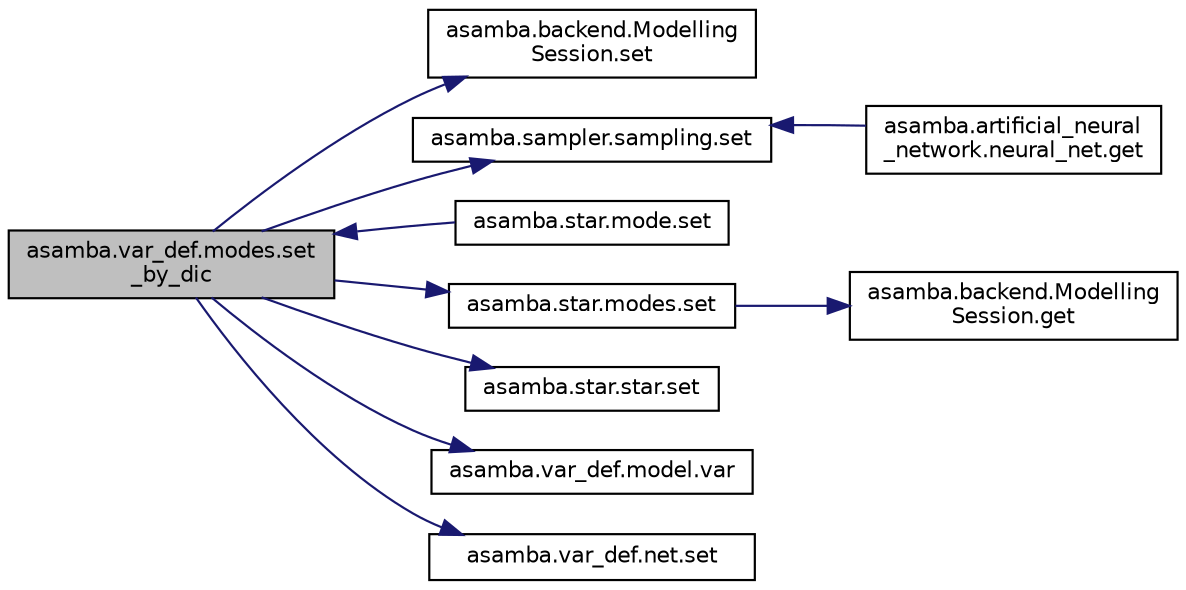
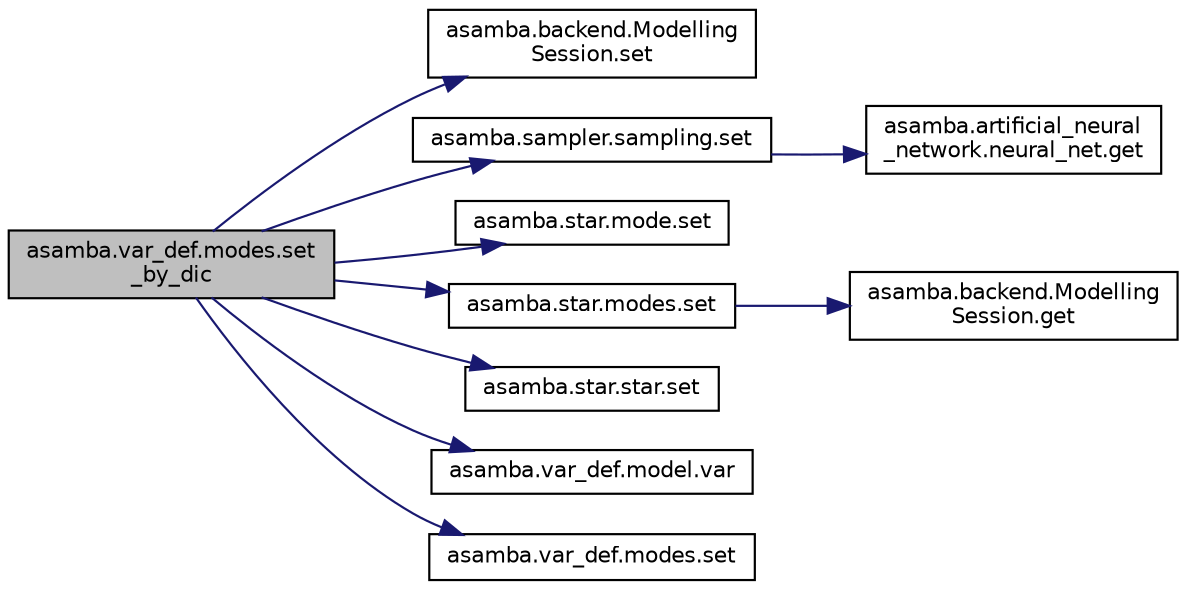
(830, 125) -> (807, 155)
(406, 227) -> (408, 256)
(592, 557) -> (592, 557)
